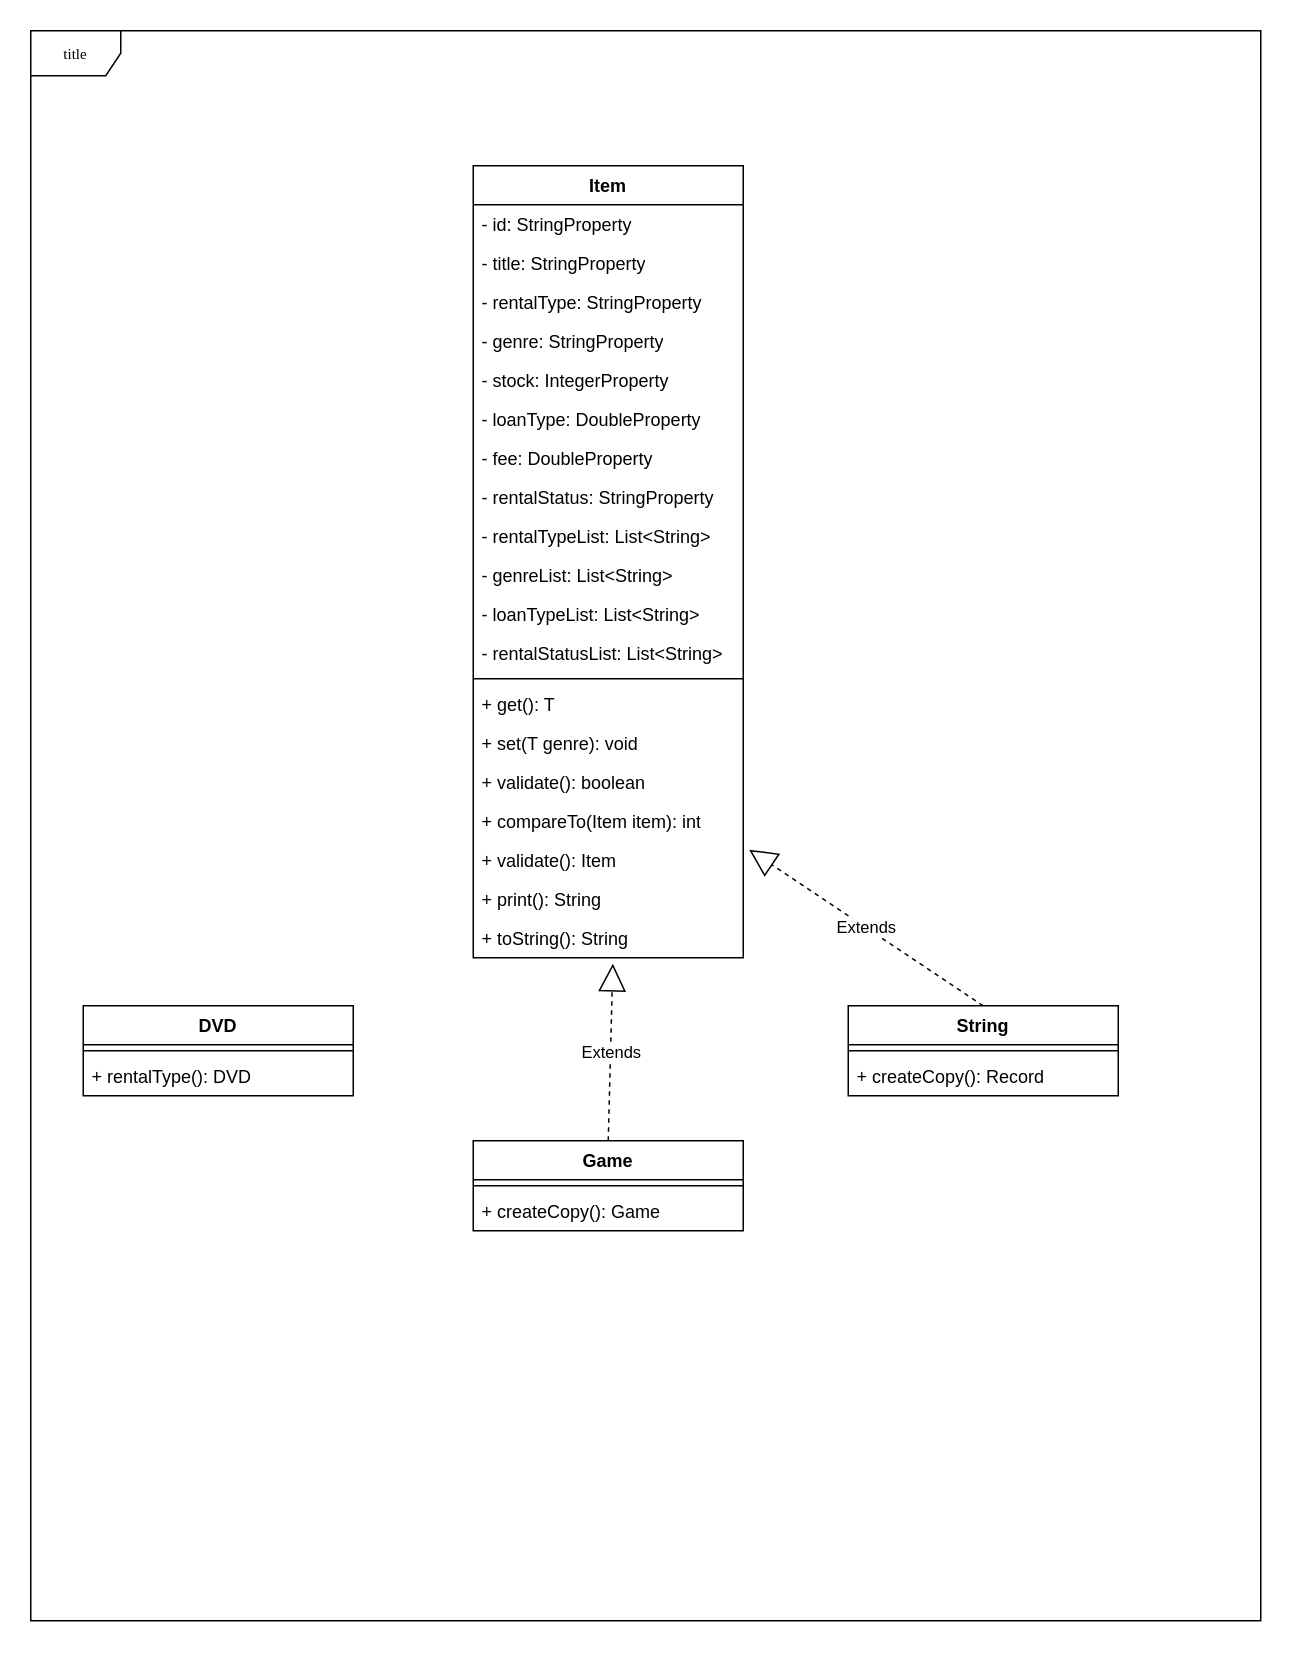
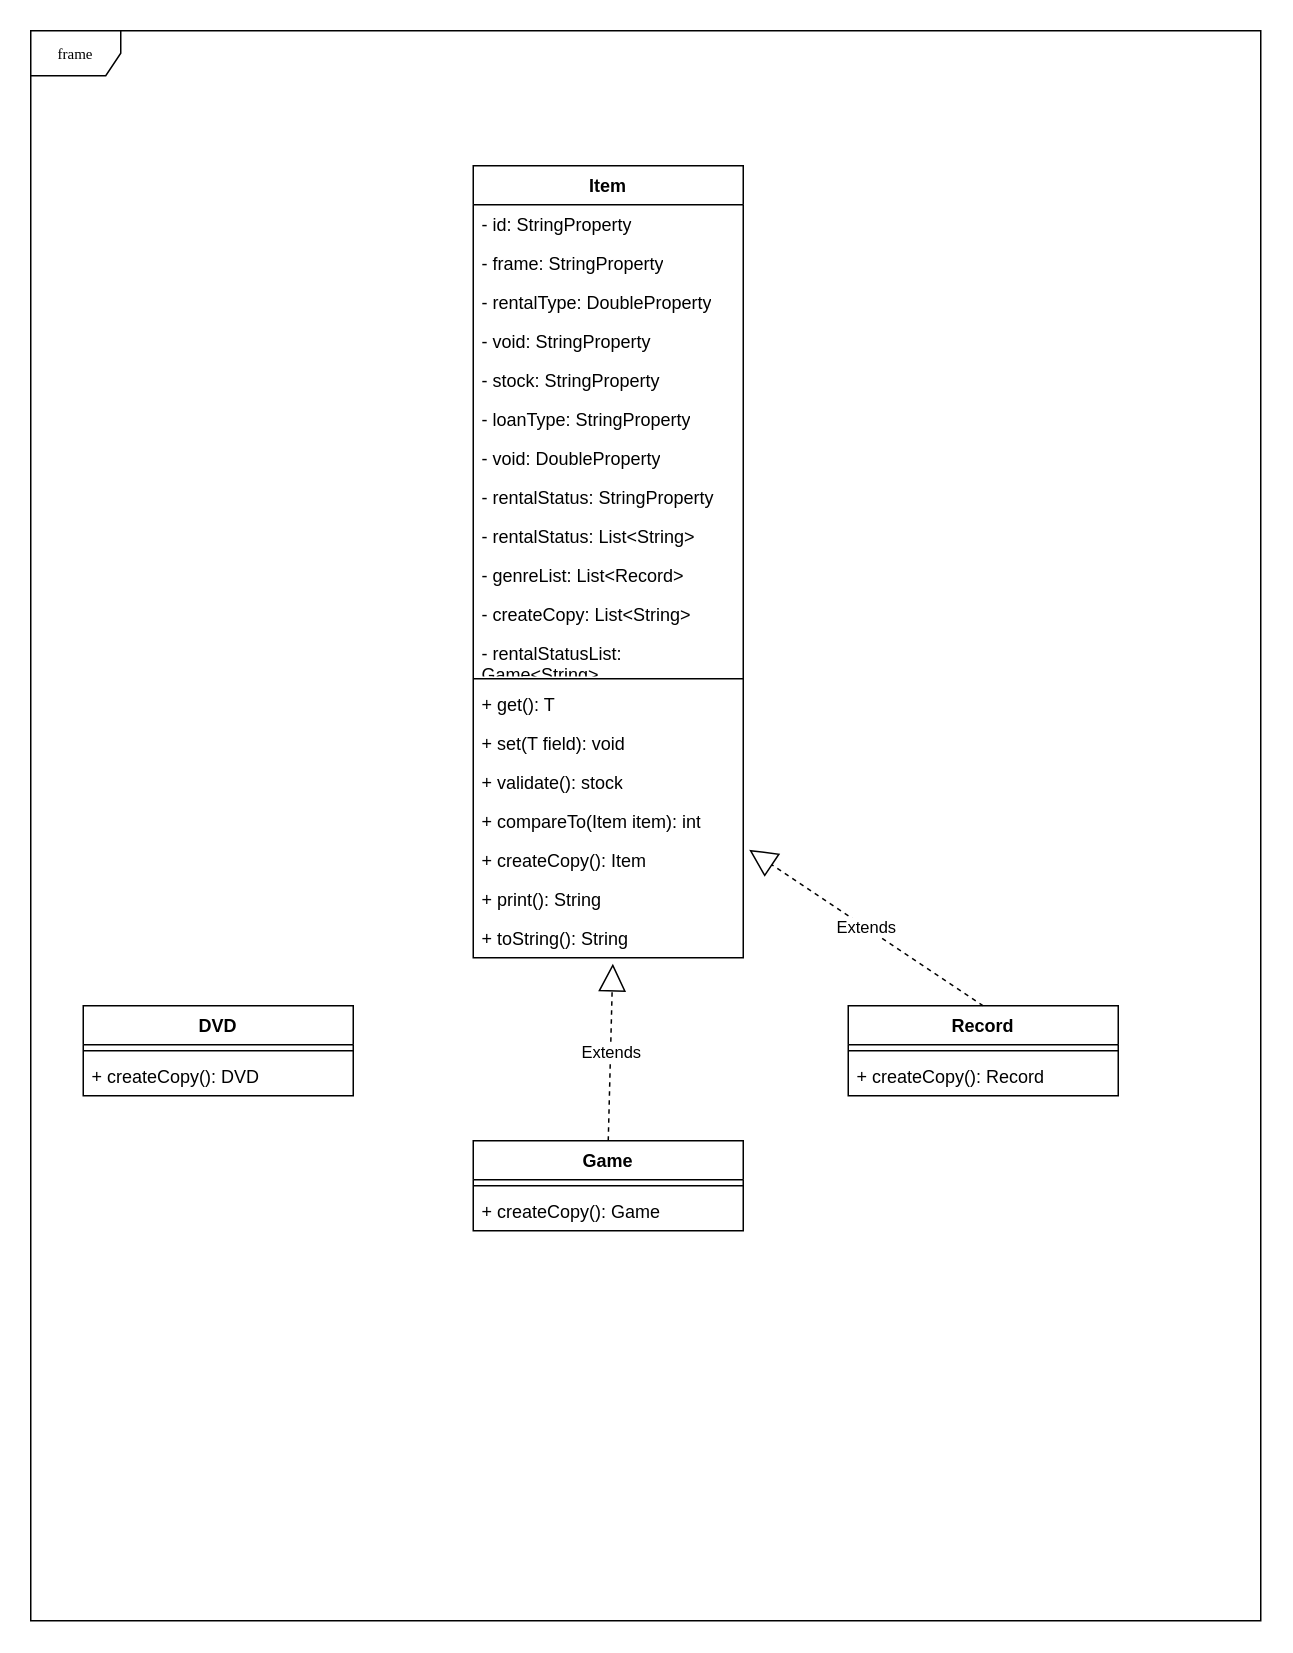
(76, 53) -> (76, 53)
(584, 265) -> (589, 265)
(610, 315) -> (610, 315)
(589, 343) -> (581, 343)
(596, 382) -> (589, 382)
(602, 421) -> (602, 421)
(579, 460) -> (581, 460)
(610, 549) -> (609, 538)
(594, 577) -> (597, 577)
(607, 616) -> (602, 616)
(610, 666) -> (610, 666)
(571, 745) -> (567, 745)
(574, 784) -> (566, 784)
(561, 862) -> (576, 862)
(983, 1027) -> (983, 1027)
(179, 1078) -> (181, 1078)
